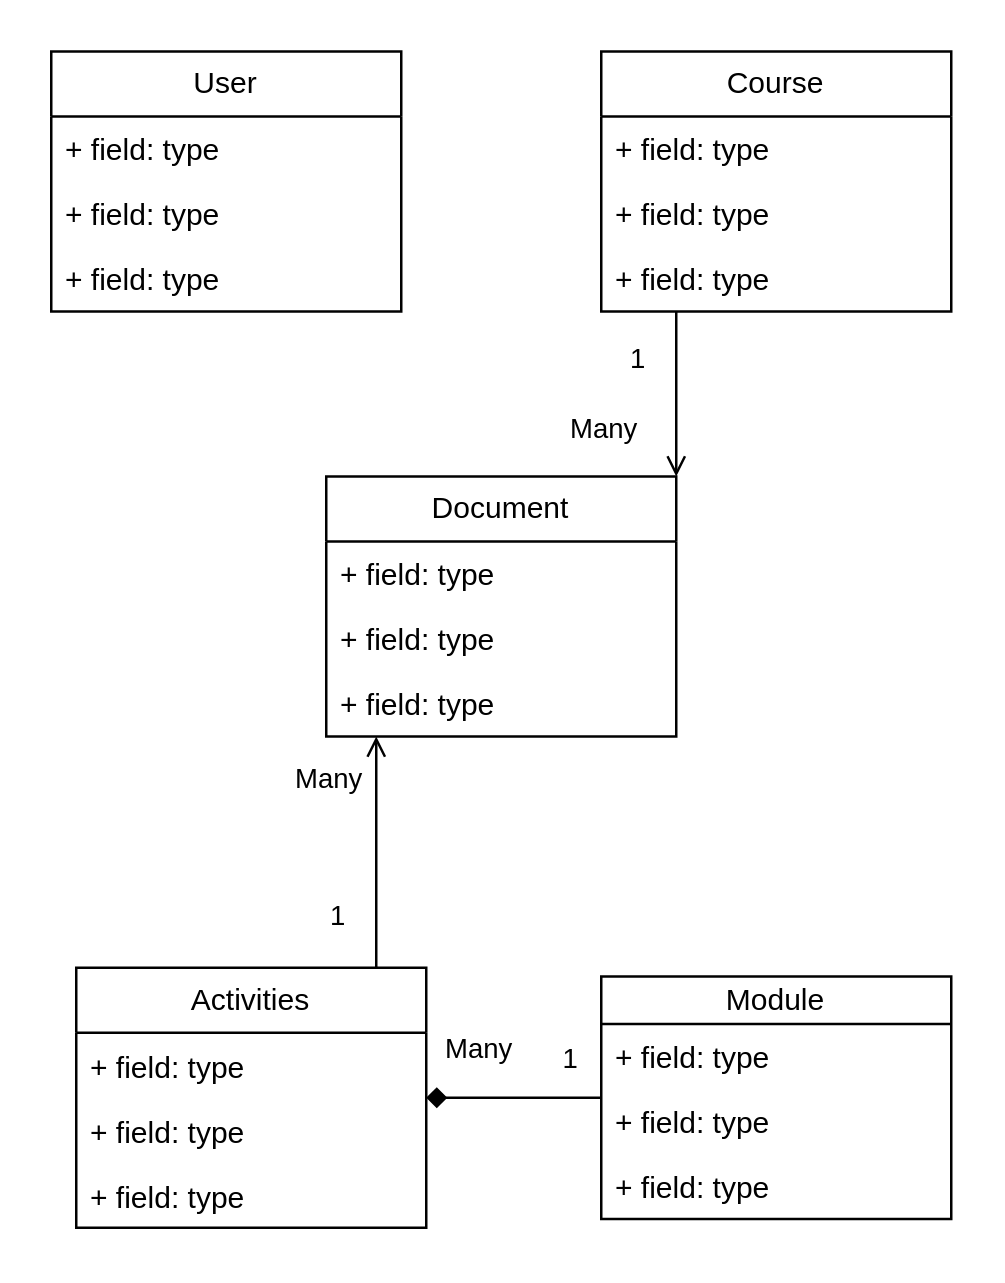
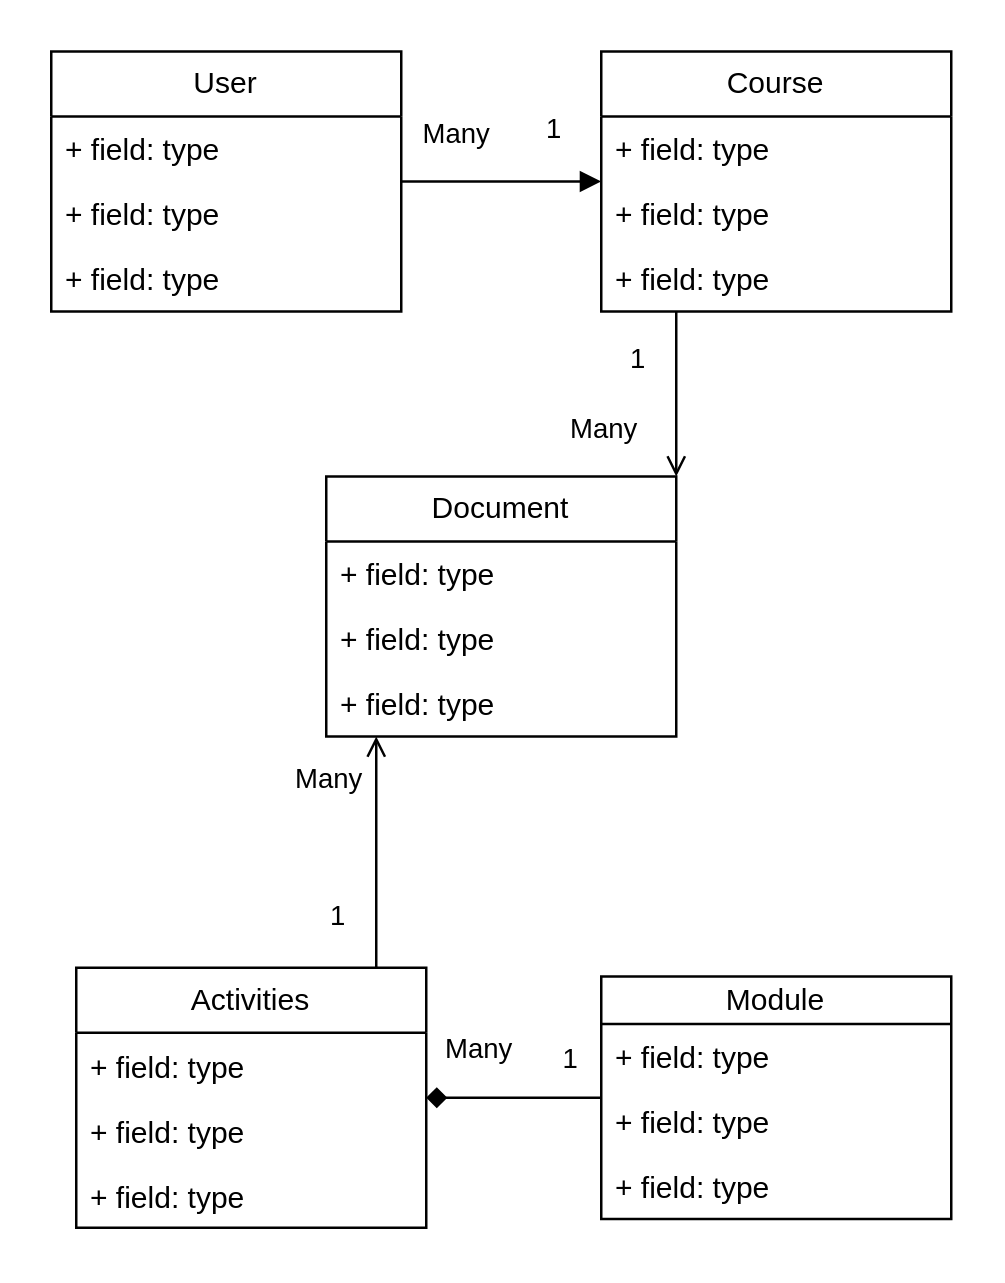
none -> (491, 181)
